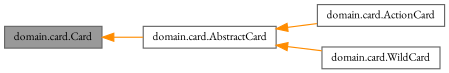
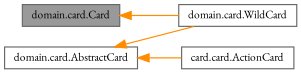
(381, 15) -> (238, 58)
(128, 37) -> (155, 15)
